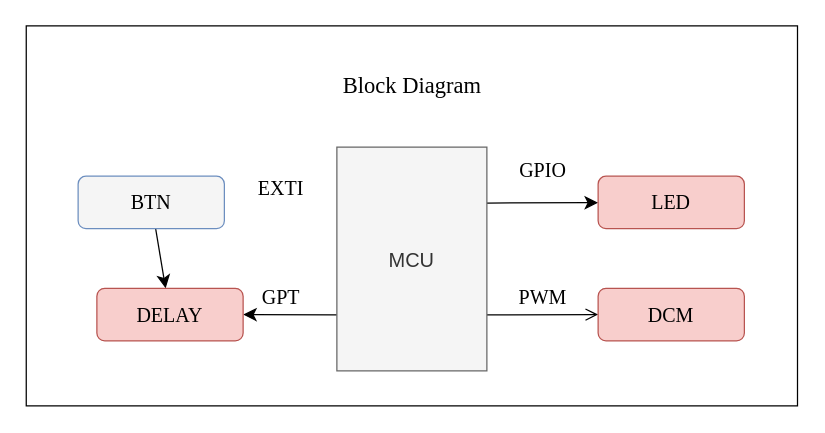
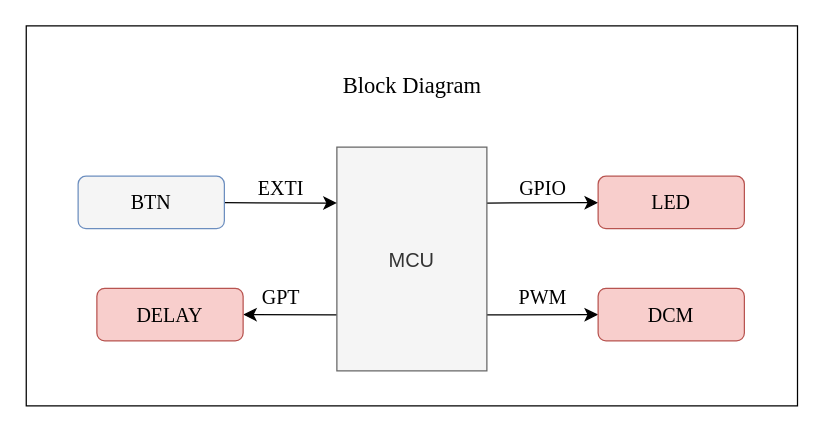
(543, 169) -> (543, 188)
(160, 254) -> (276, 203)
(589, 314) -> (586, 314)
